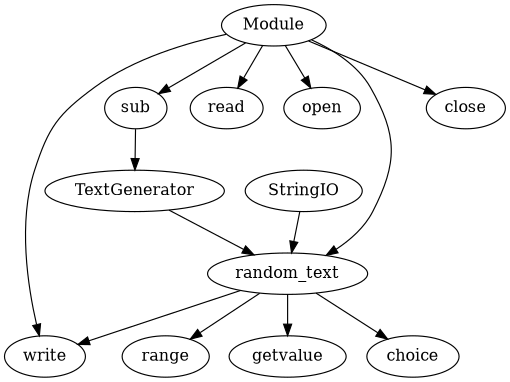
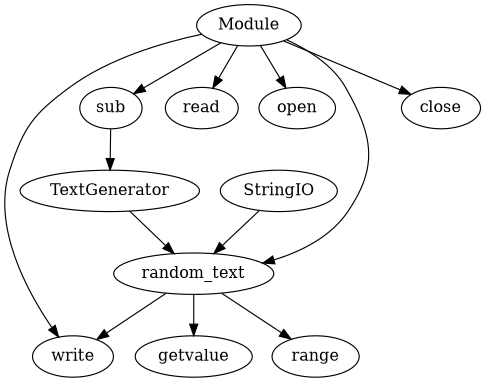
(413, 356) -> none
